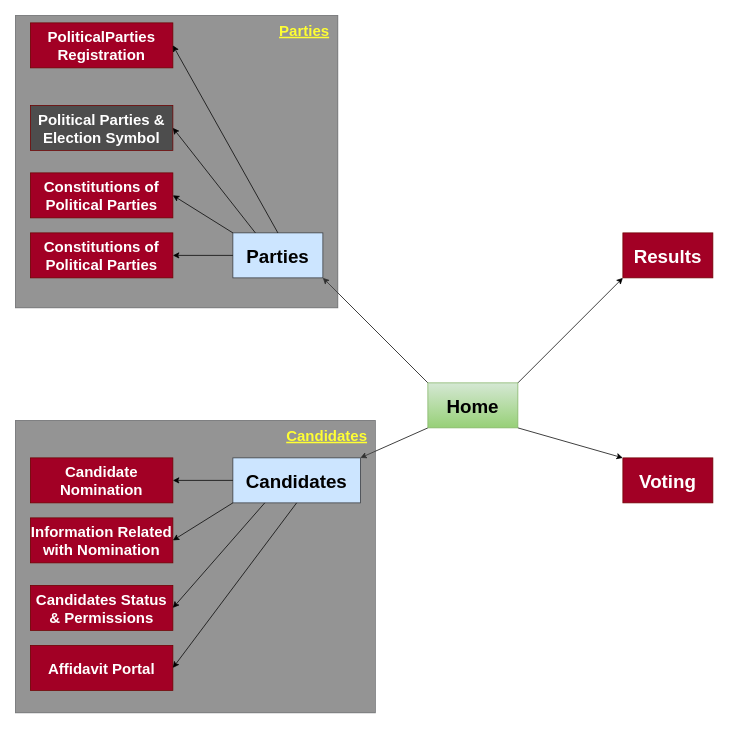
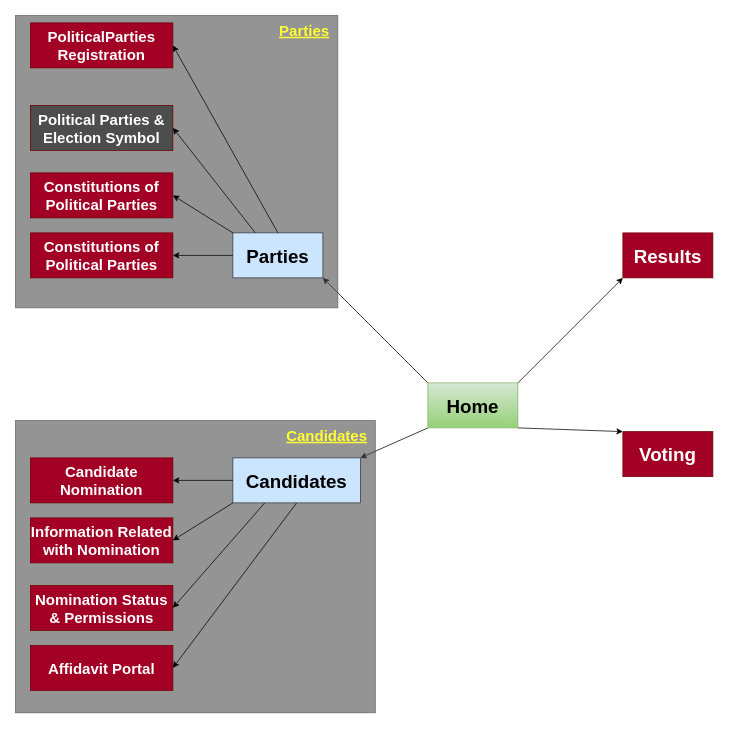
(668, 480) -> (668, 454)
(102, 608) -> (102, 608)
